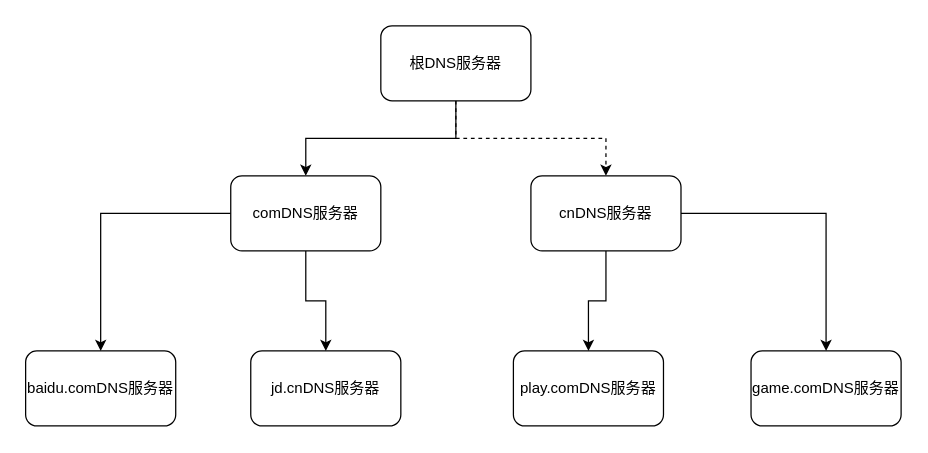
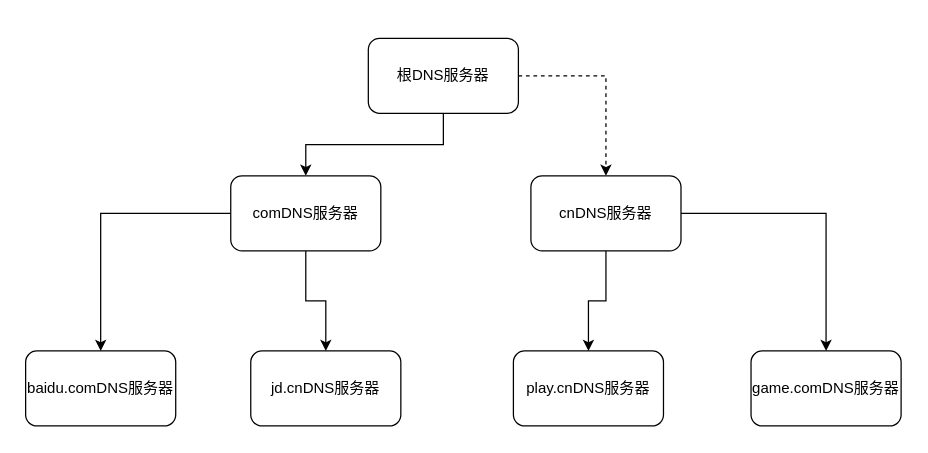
(456, 63) -> (443, 76)
(588, 388) -> (588, 388)
